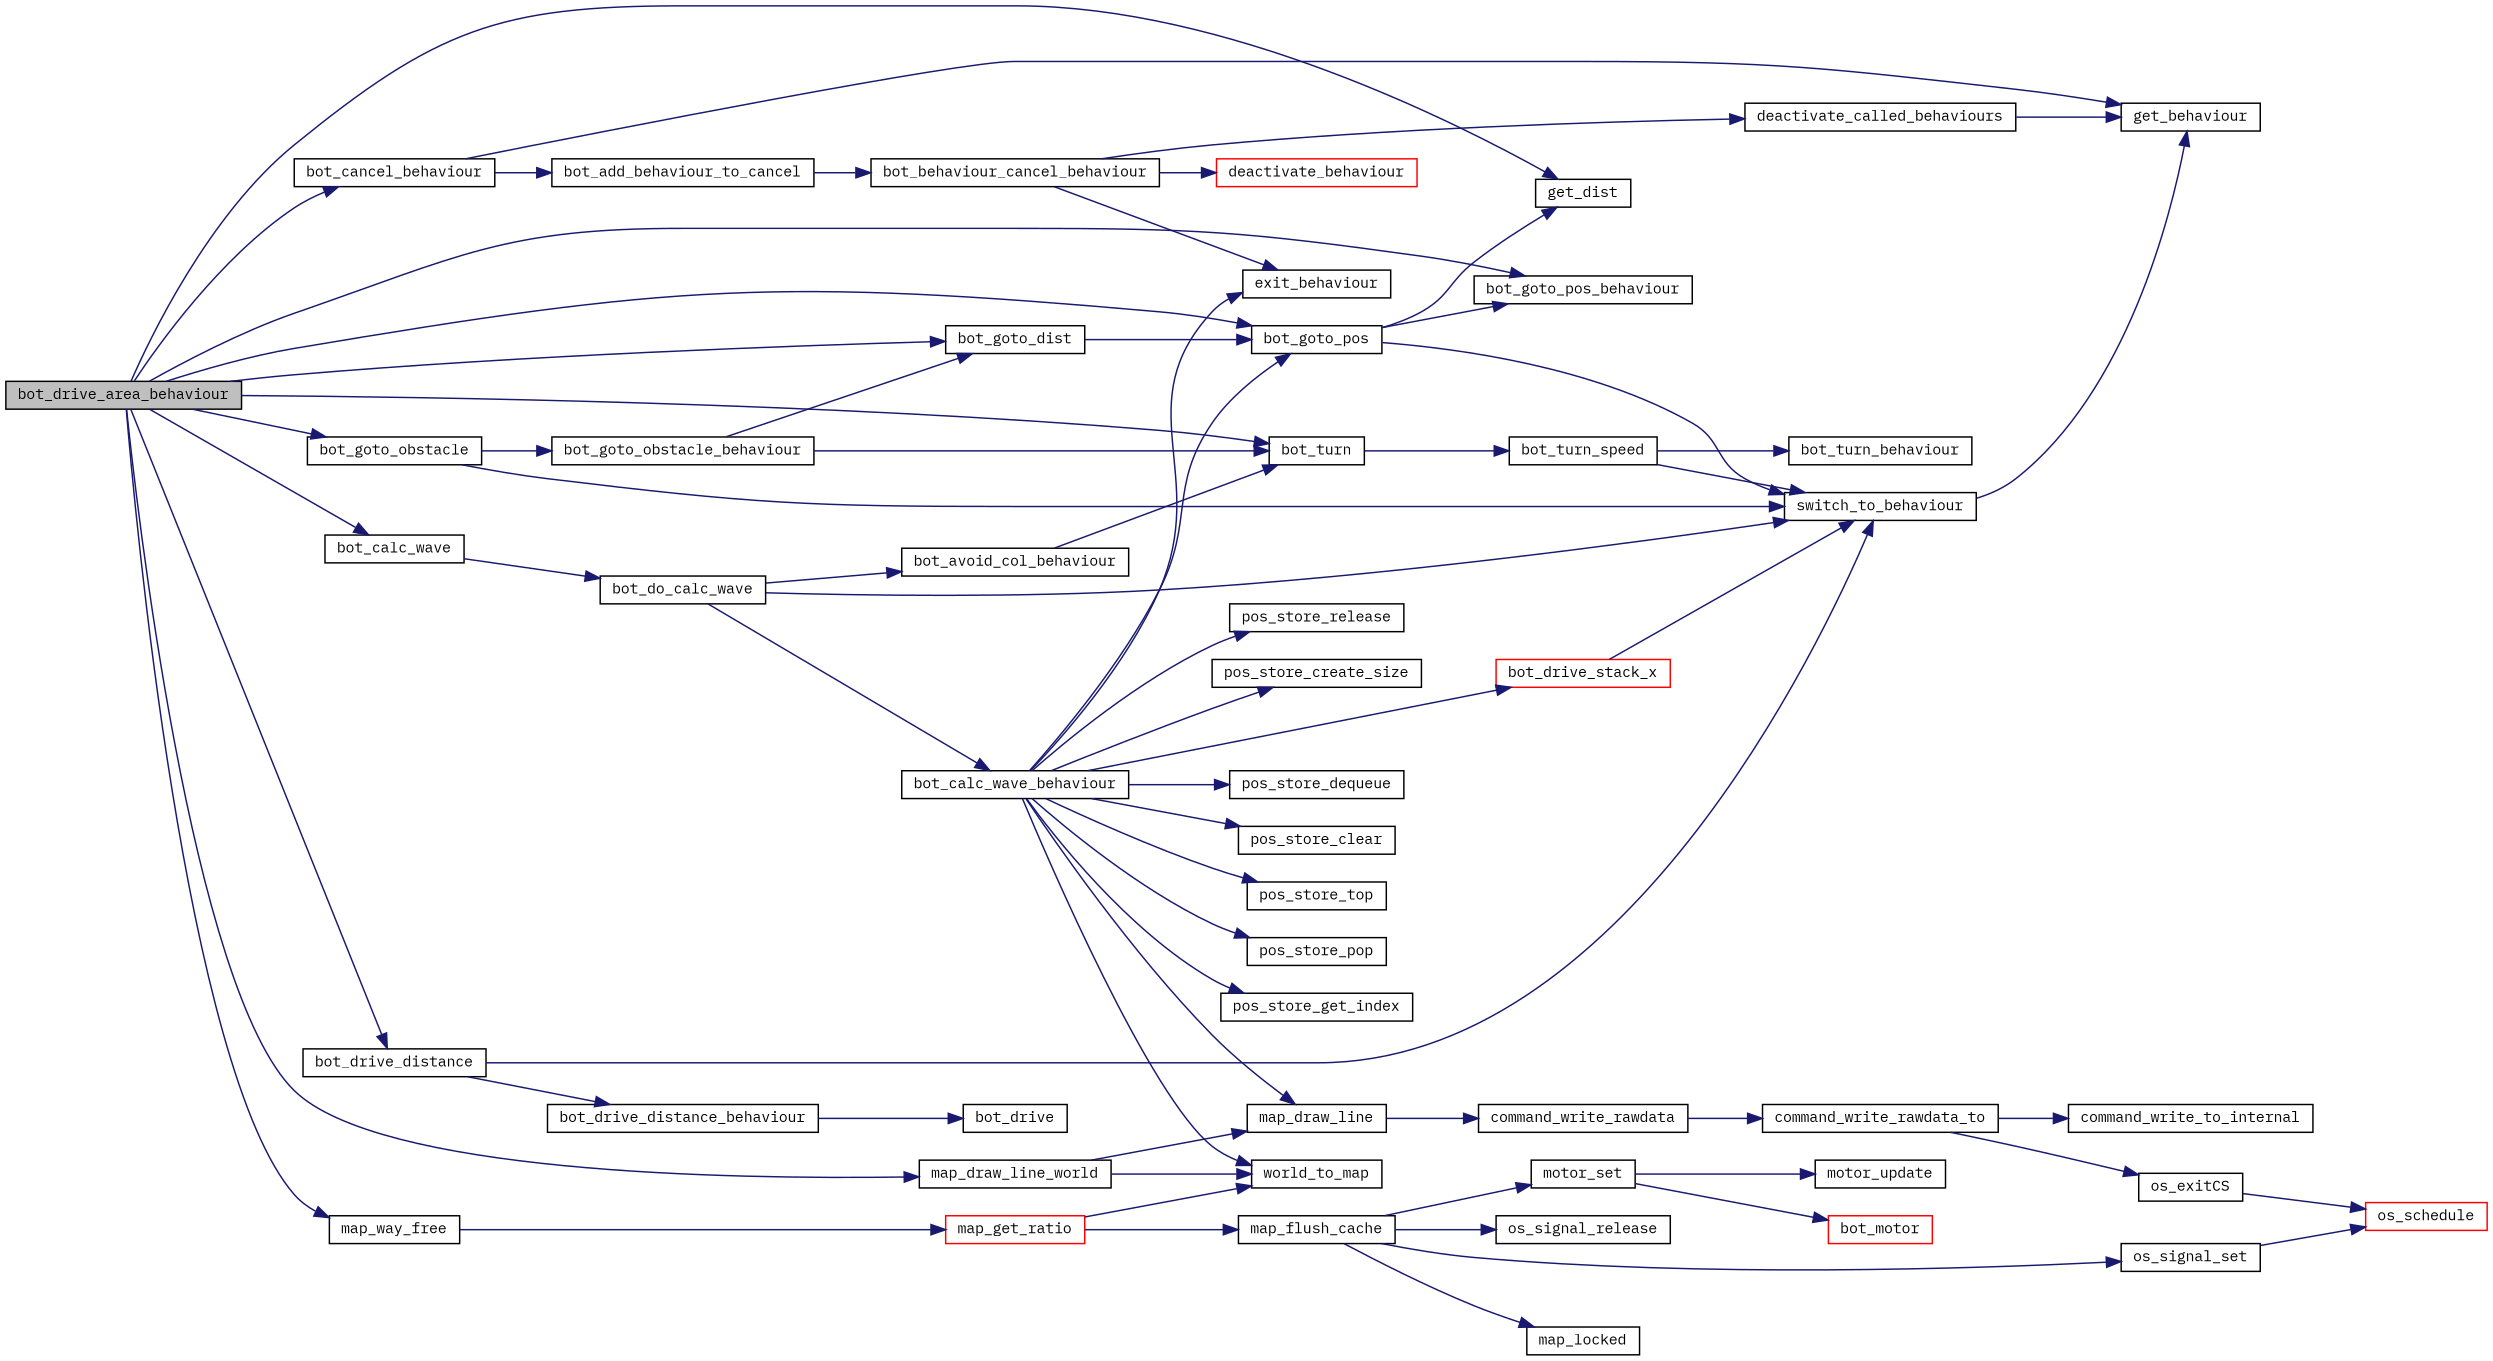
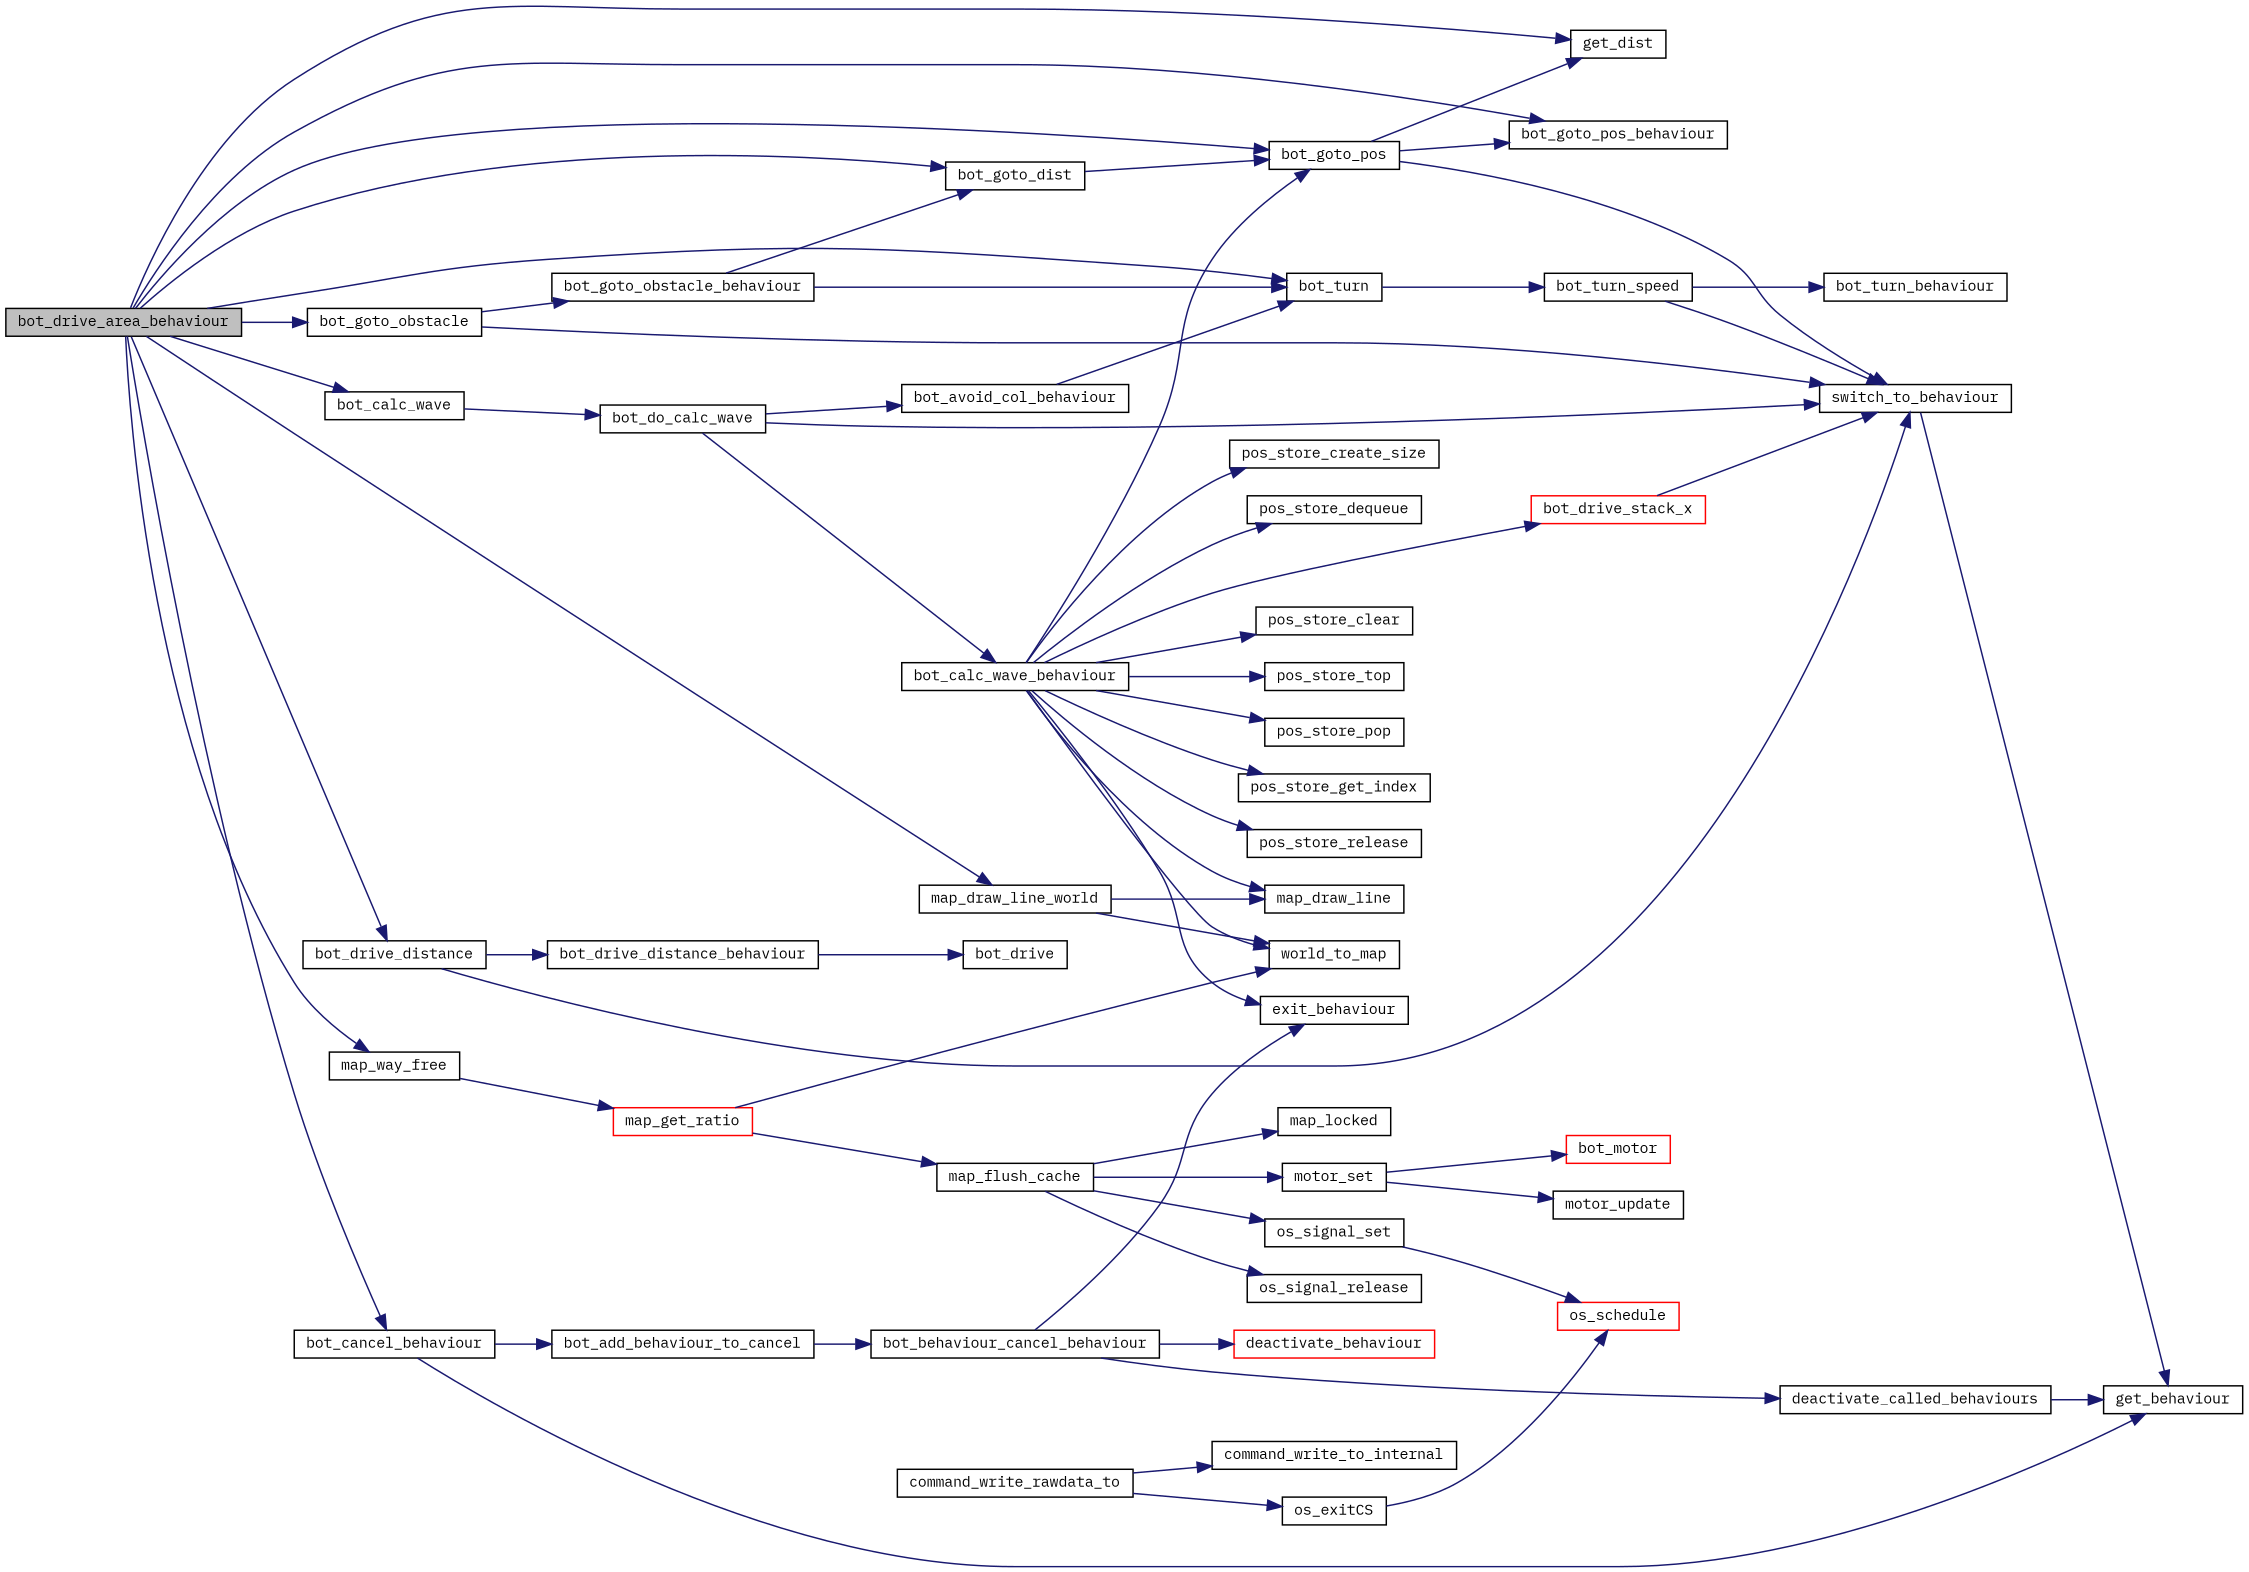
(1583, 1118) -> none
